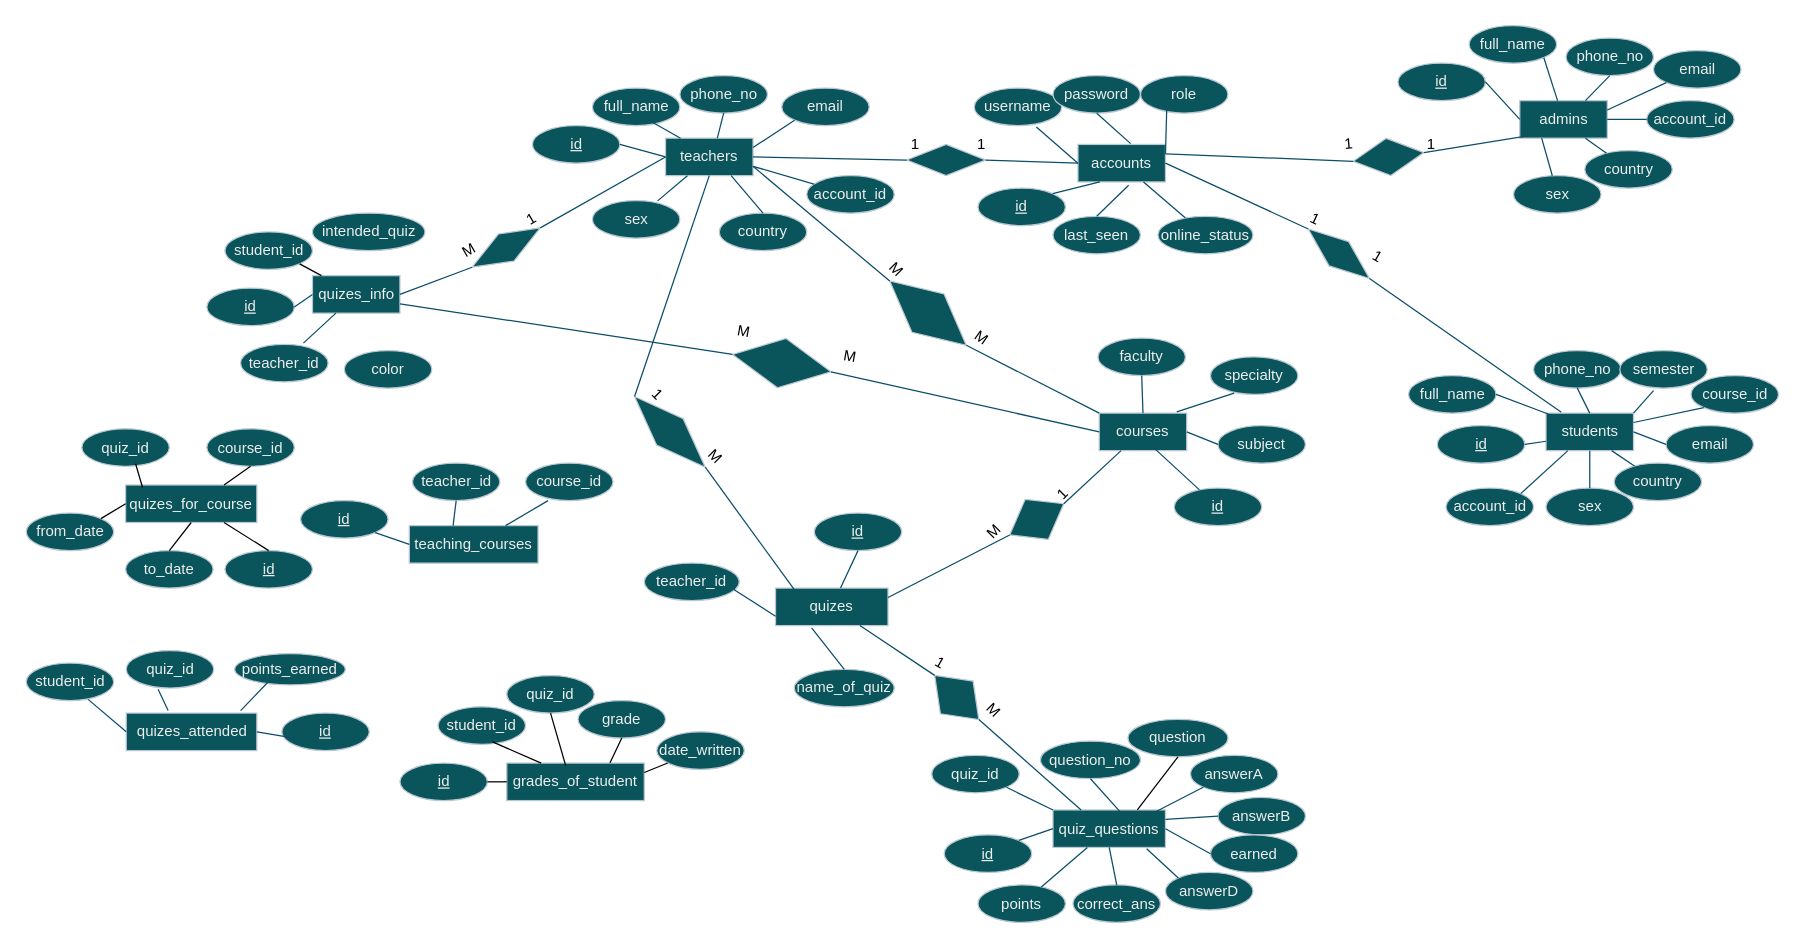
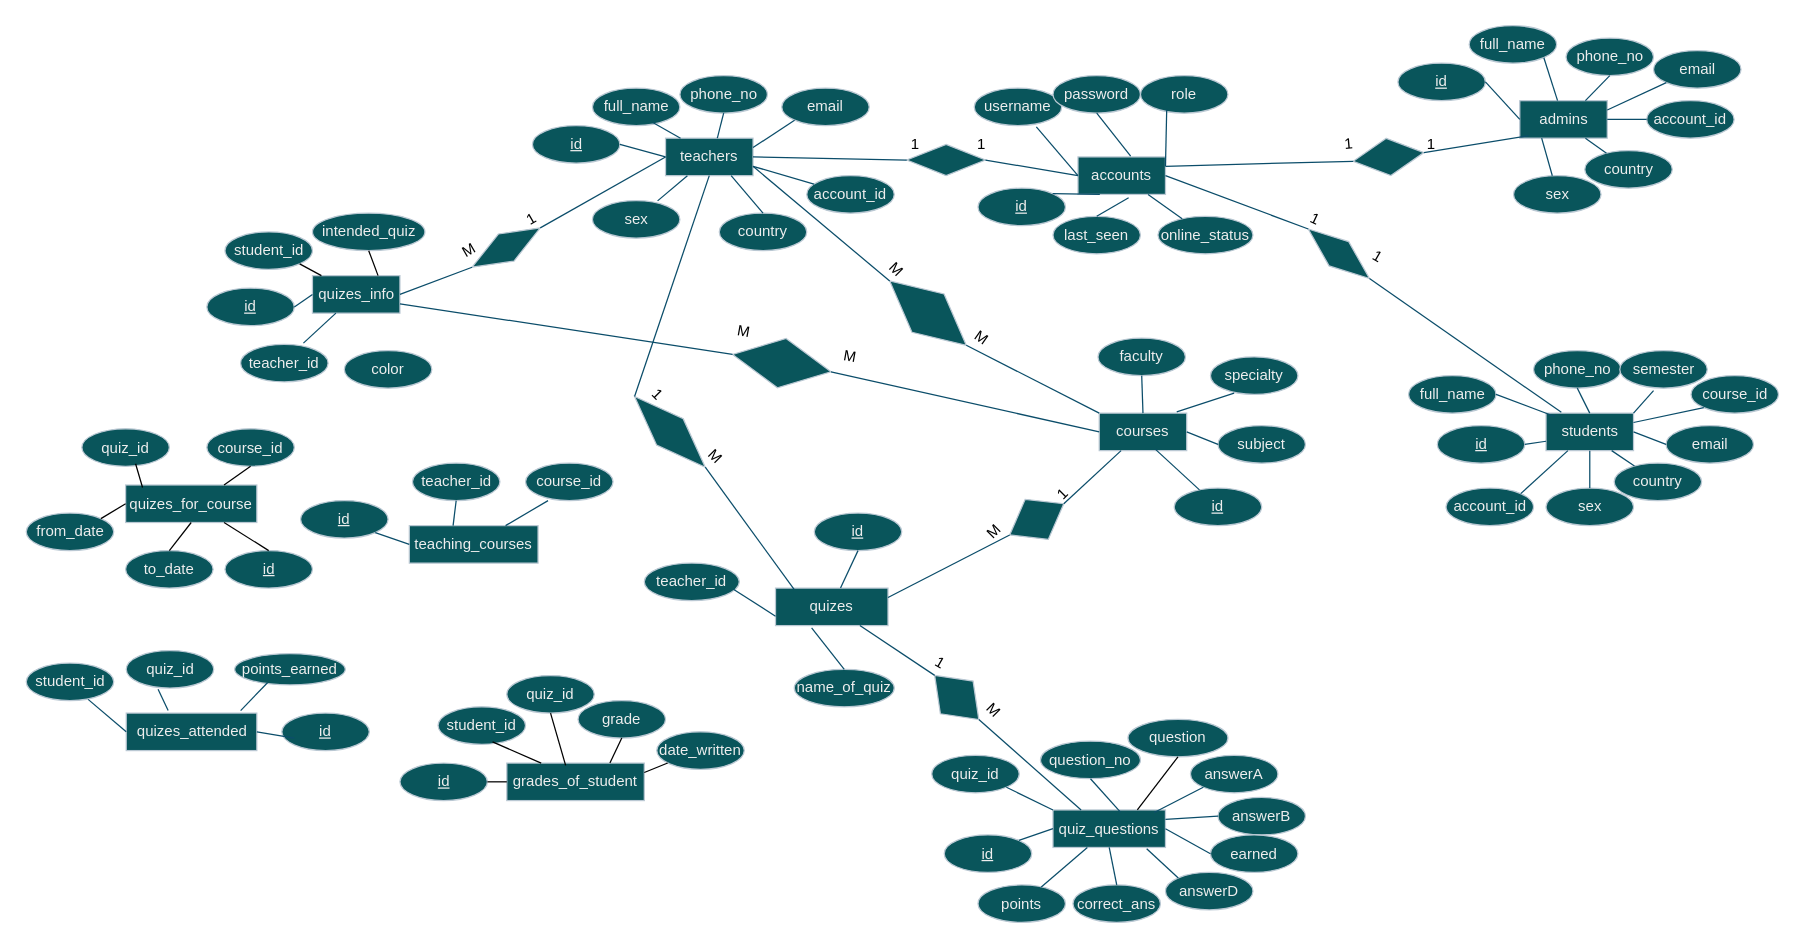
(1122, 163) -> (1122, 176)
none -> (373, 263)
